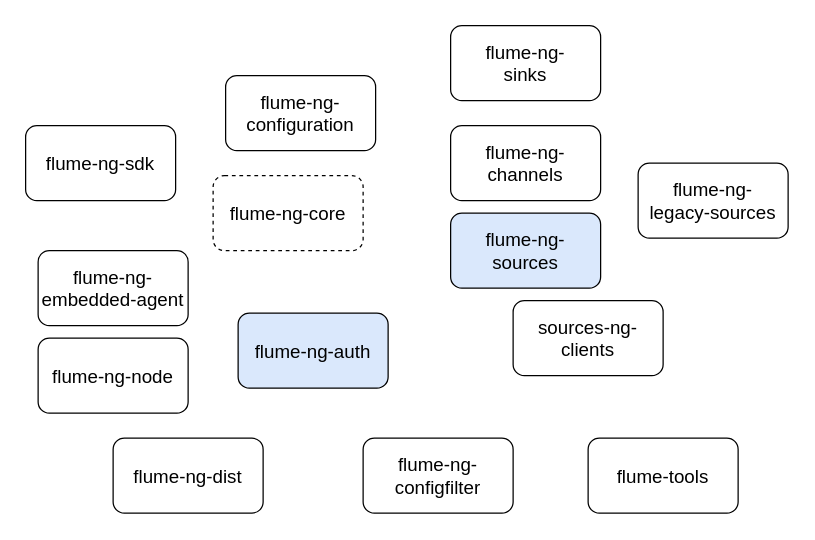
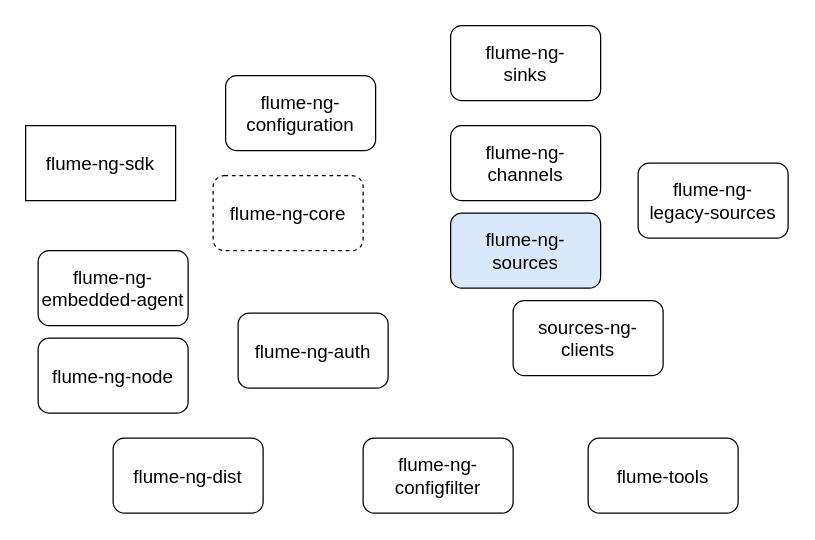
(101, 163) -> (101, 163)
(313, 351) -> (313, 351)
